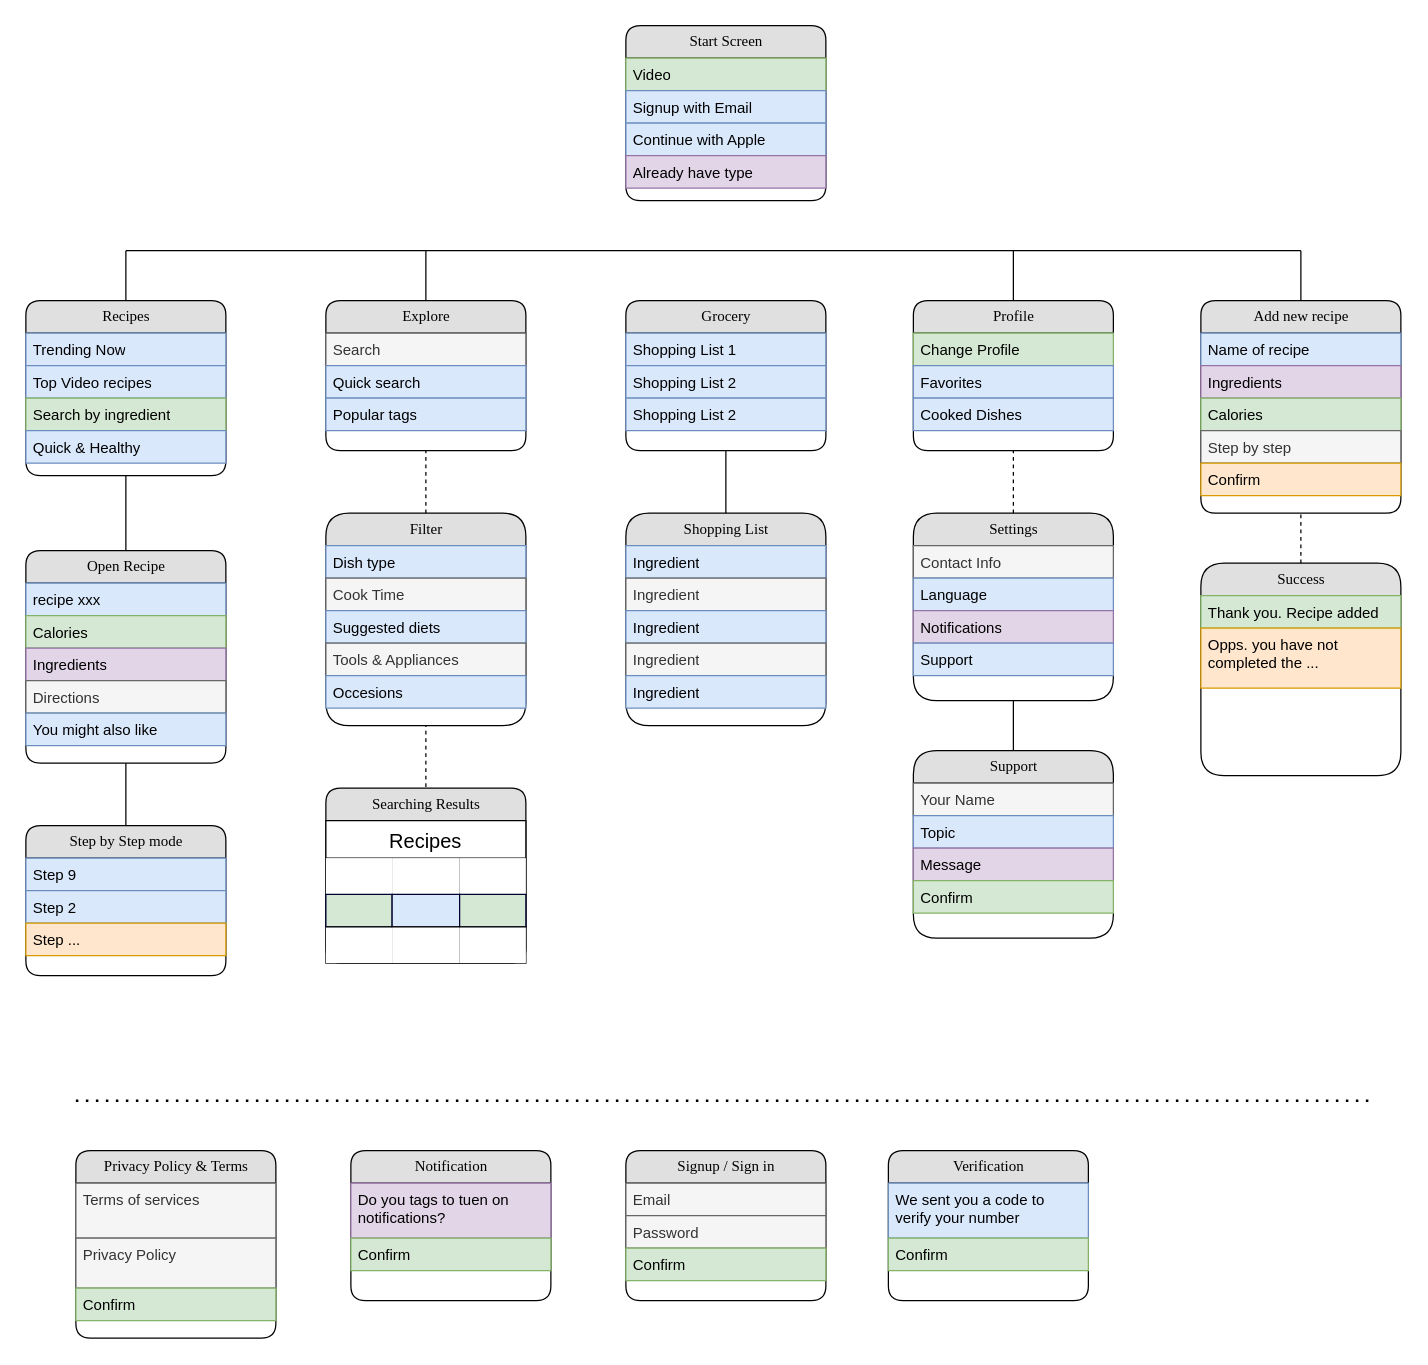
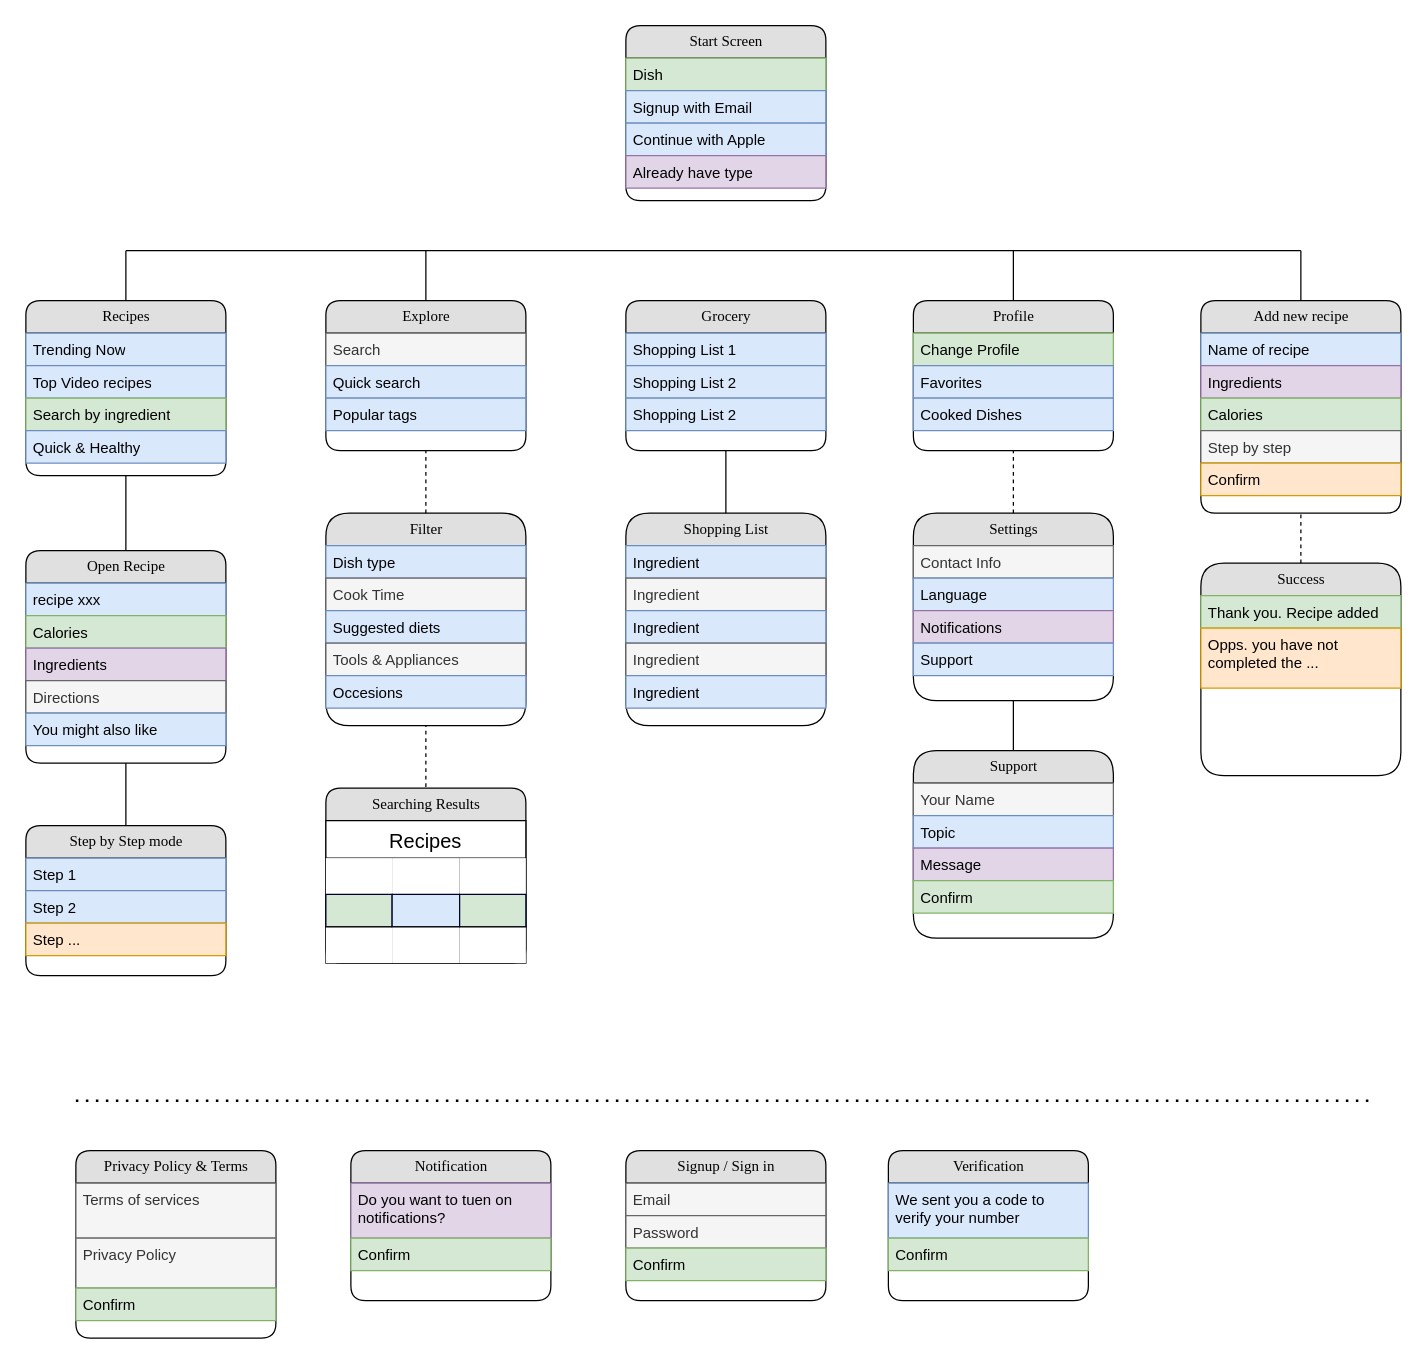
(652, 76) -> (648, 76)
(56, 876) -> (56, 876)
(452, 1210) -> (452, 1210)
